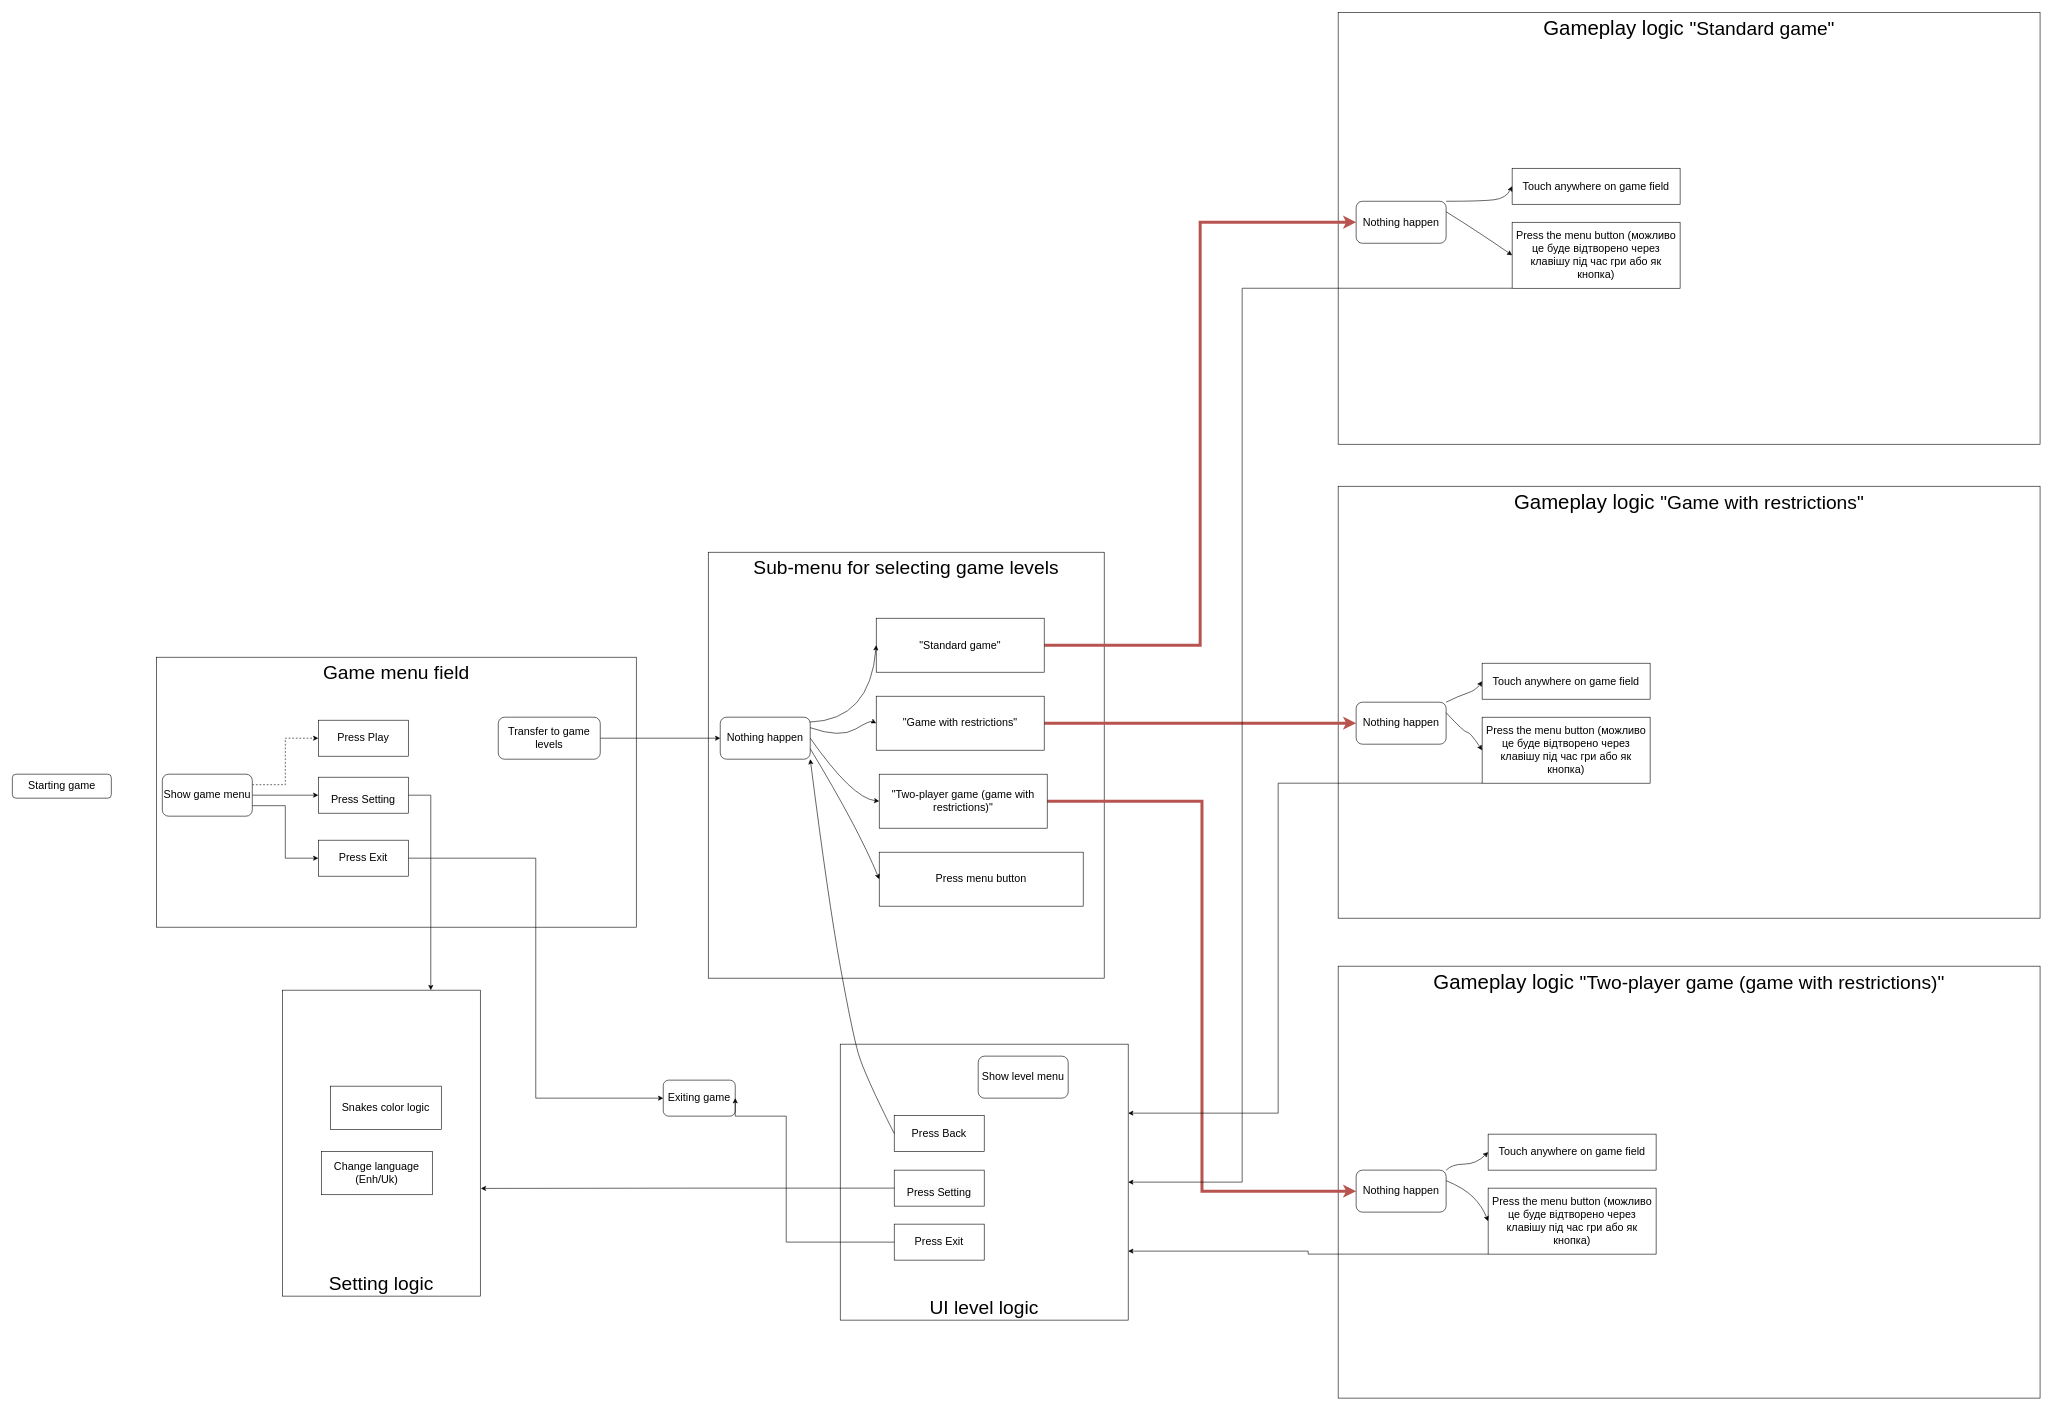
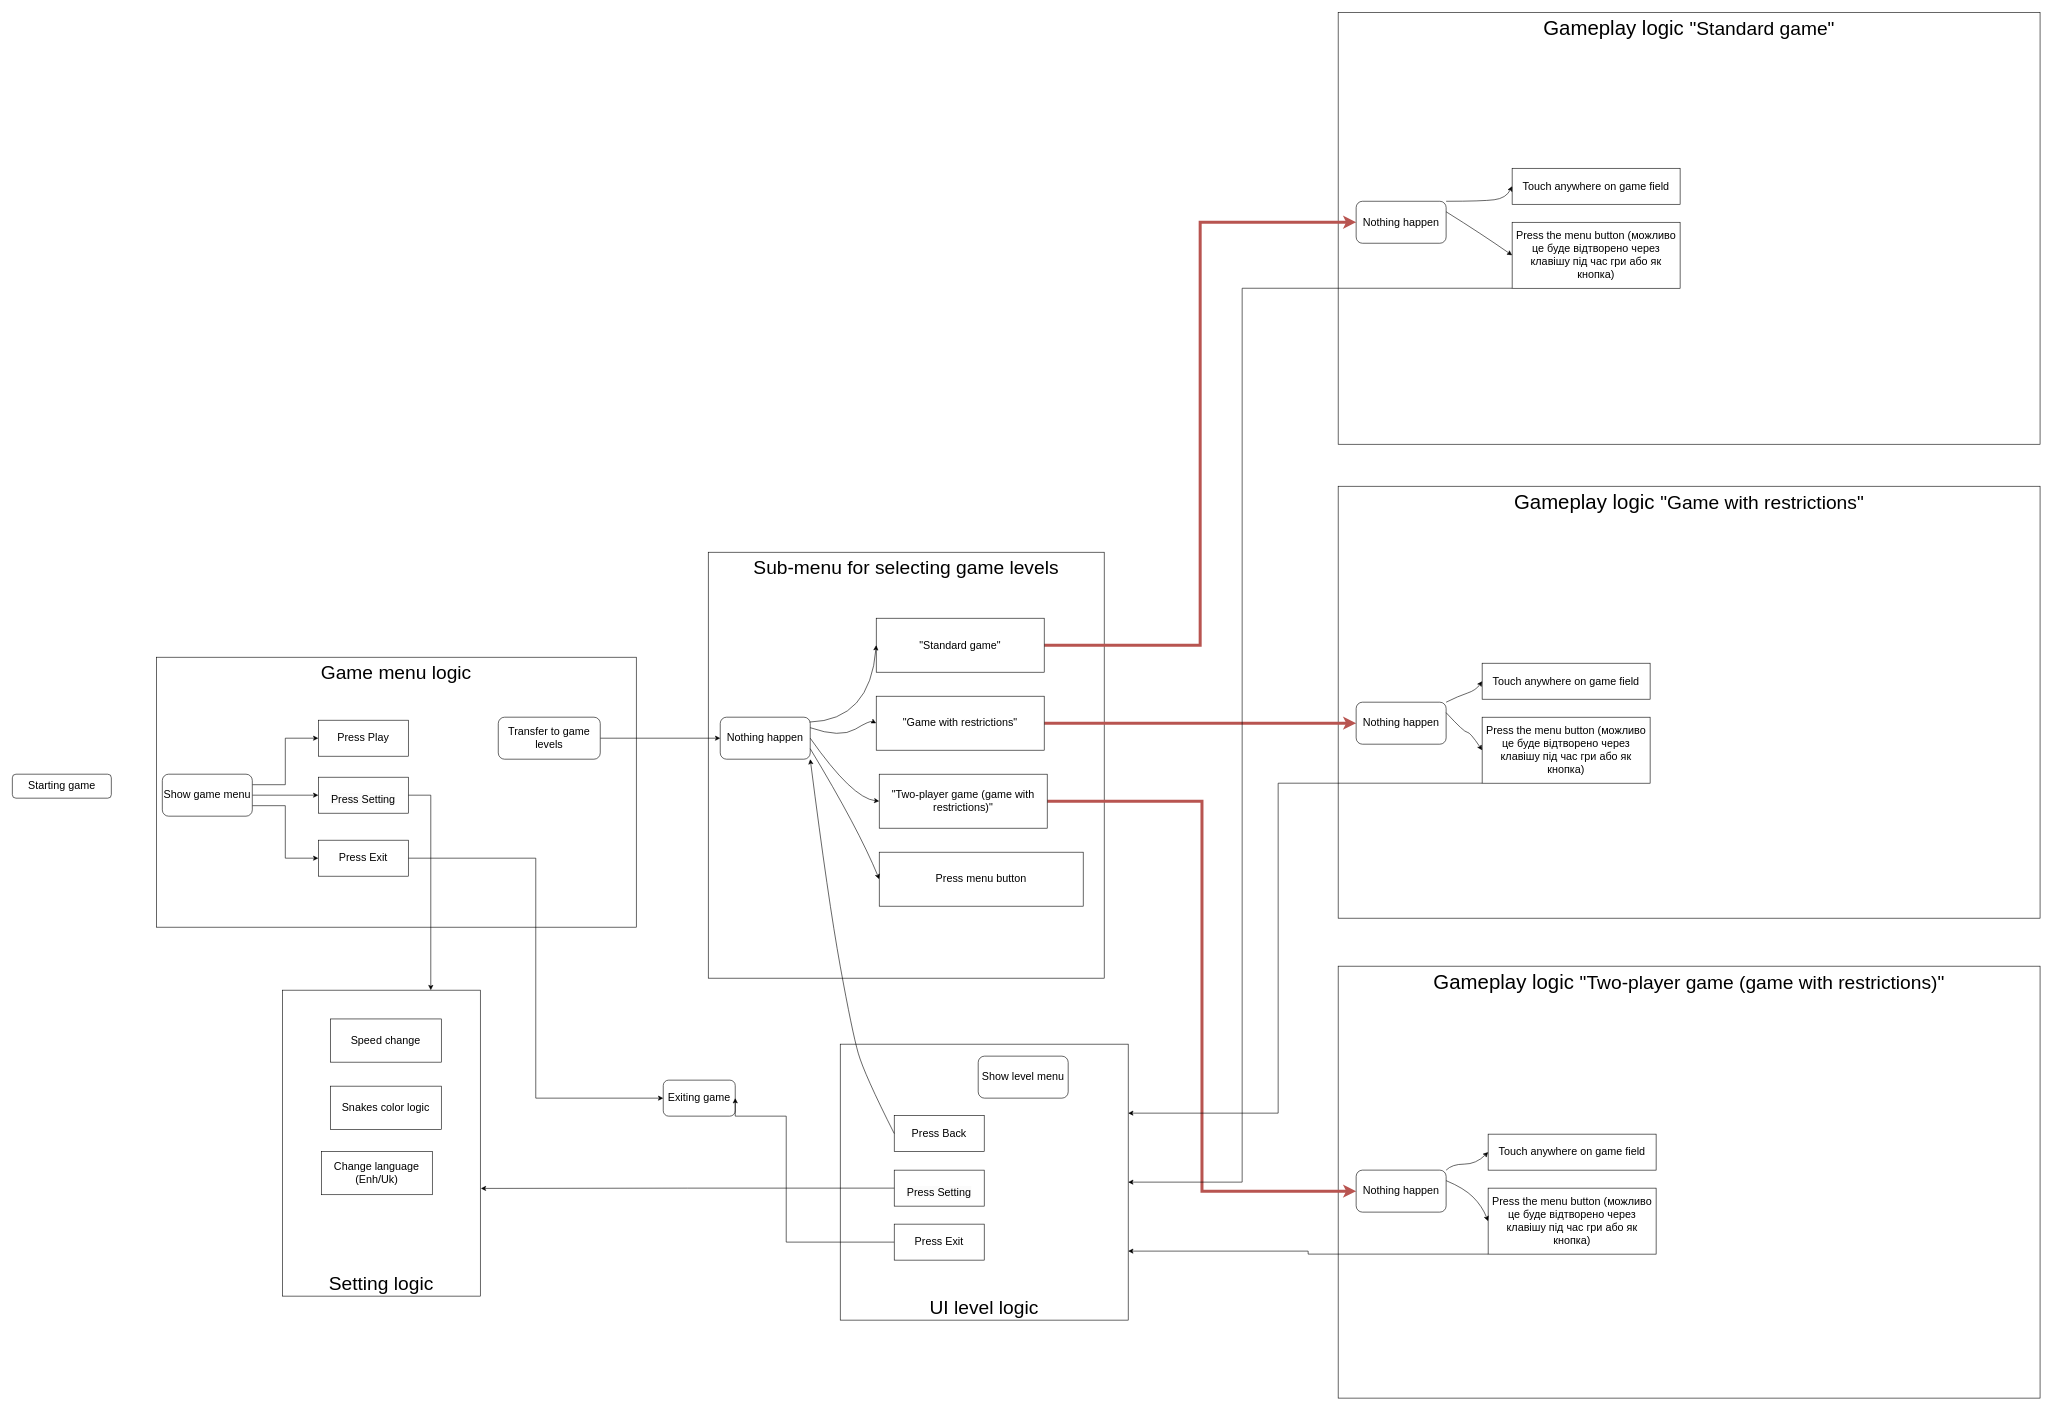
(396, 666) -> (396, 666)
(285, 764) -> (285, 764)
none -> (386, 1041)
